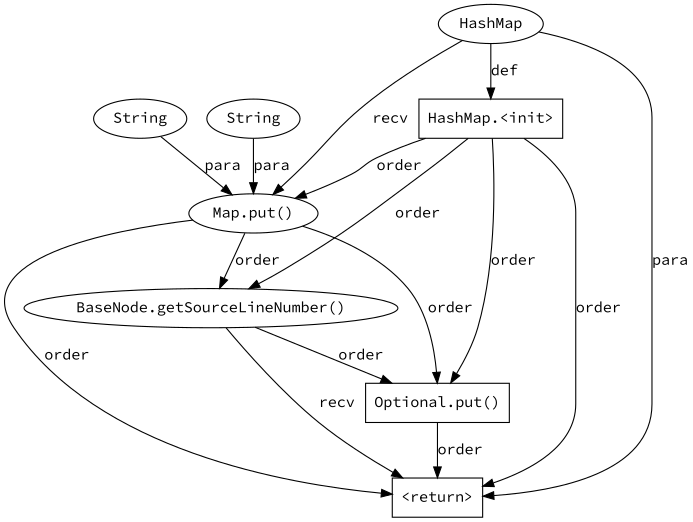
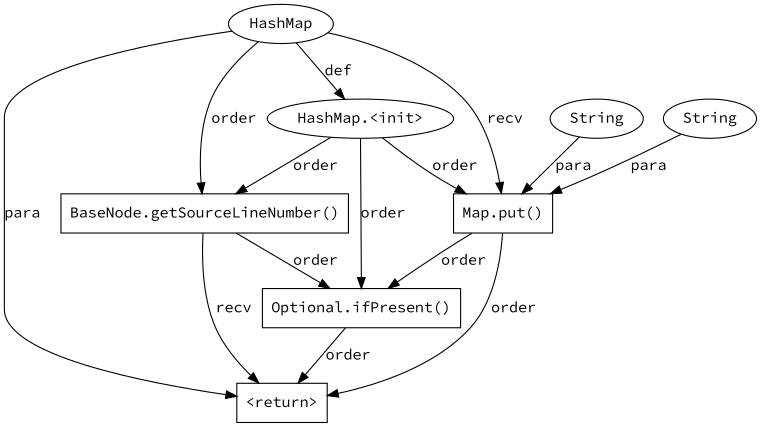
(491, 119) -> (360, 119)
(253, 213) -> (503, 213)
(235, 256) -> (209, 104)
(211, 308) -> (205, 213)
(576, 322) -> none
(437, 403) -> (362, 308)
